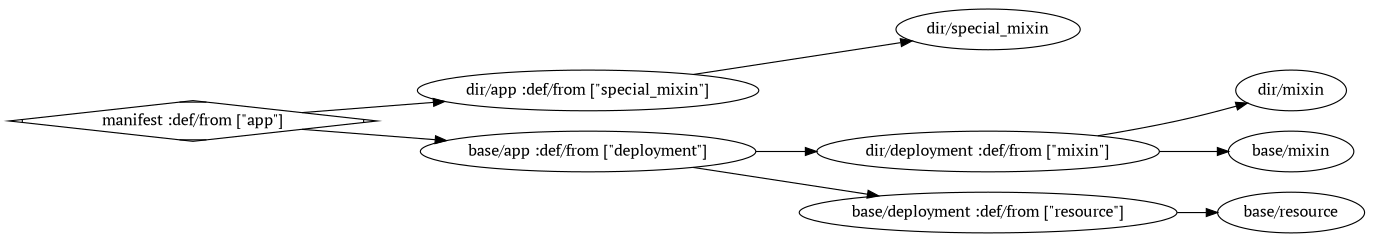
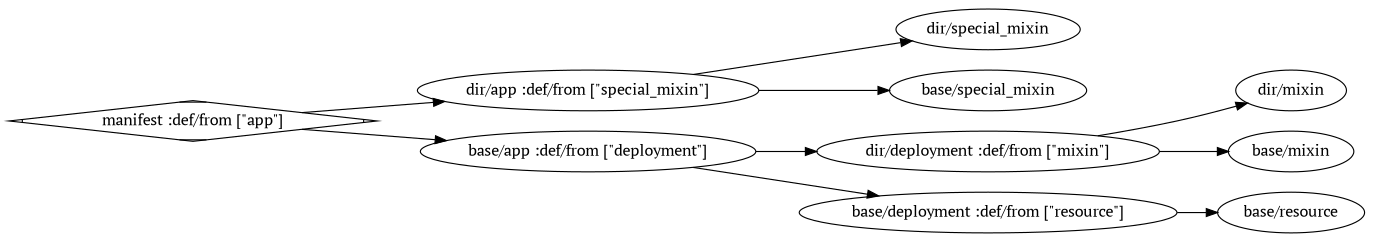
none -> (988, 90)
